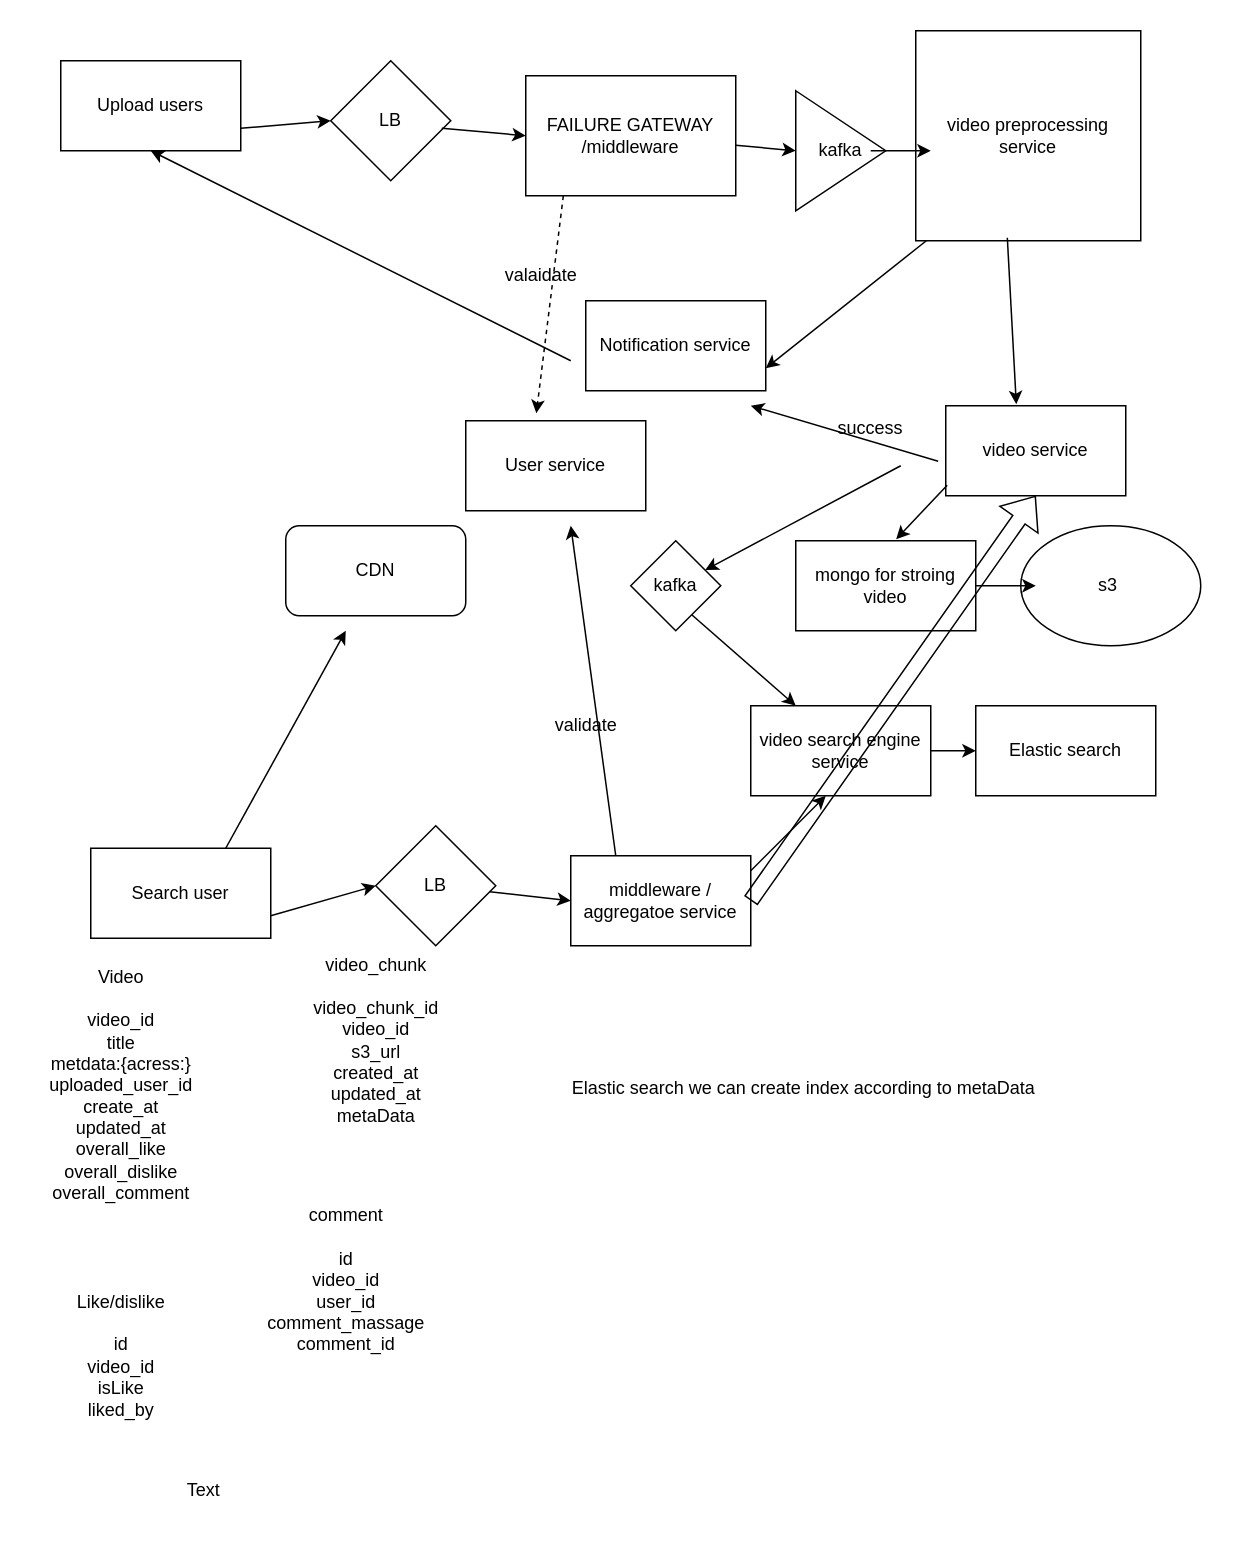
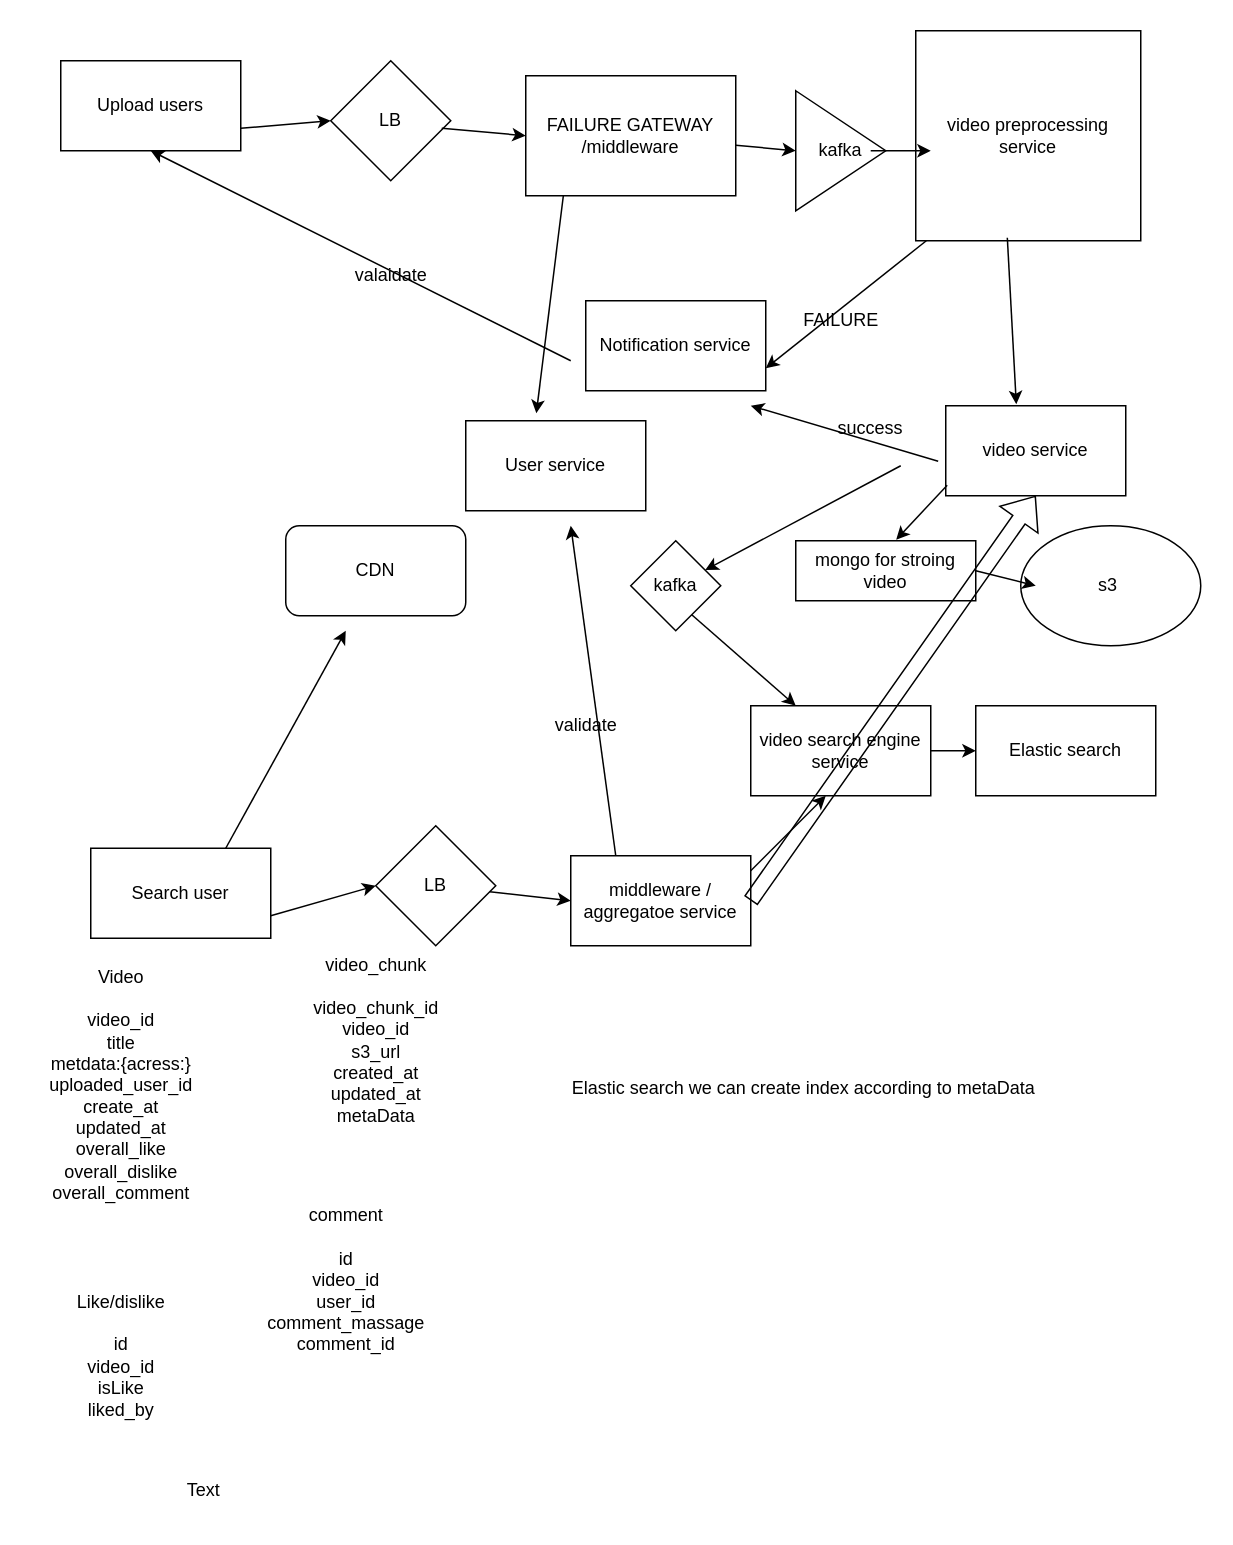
(541, 275) -> (391, 275)
(550, 299) -> (550, 299)
none -> (841, 320)
(886, 586) -> (886, 571)
